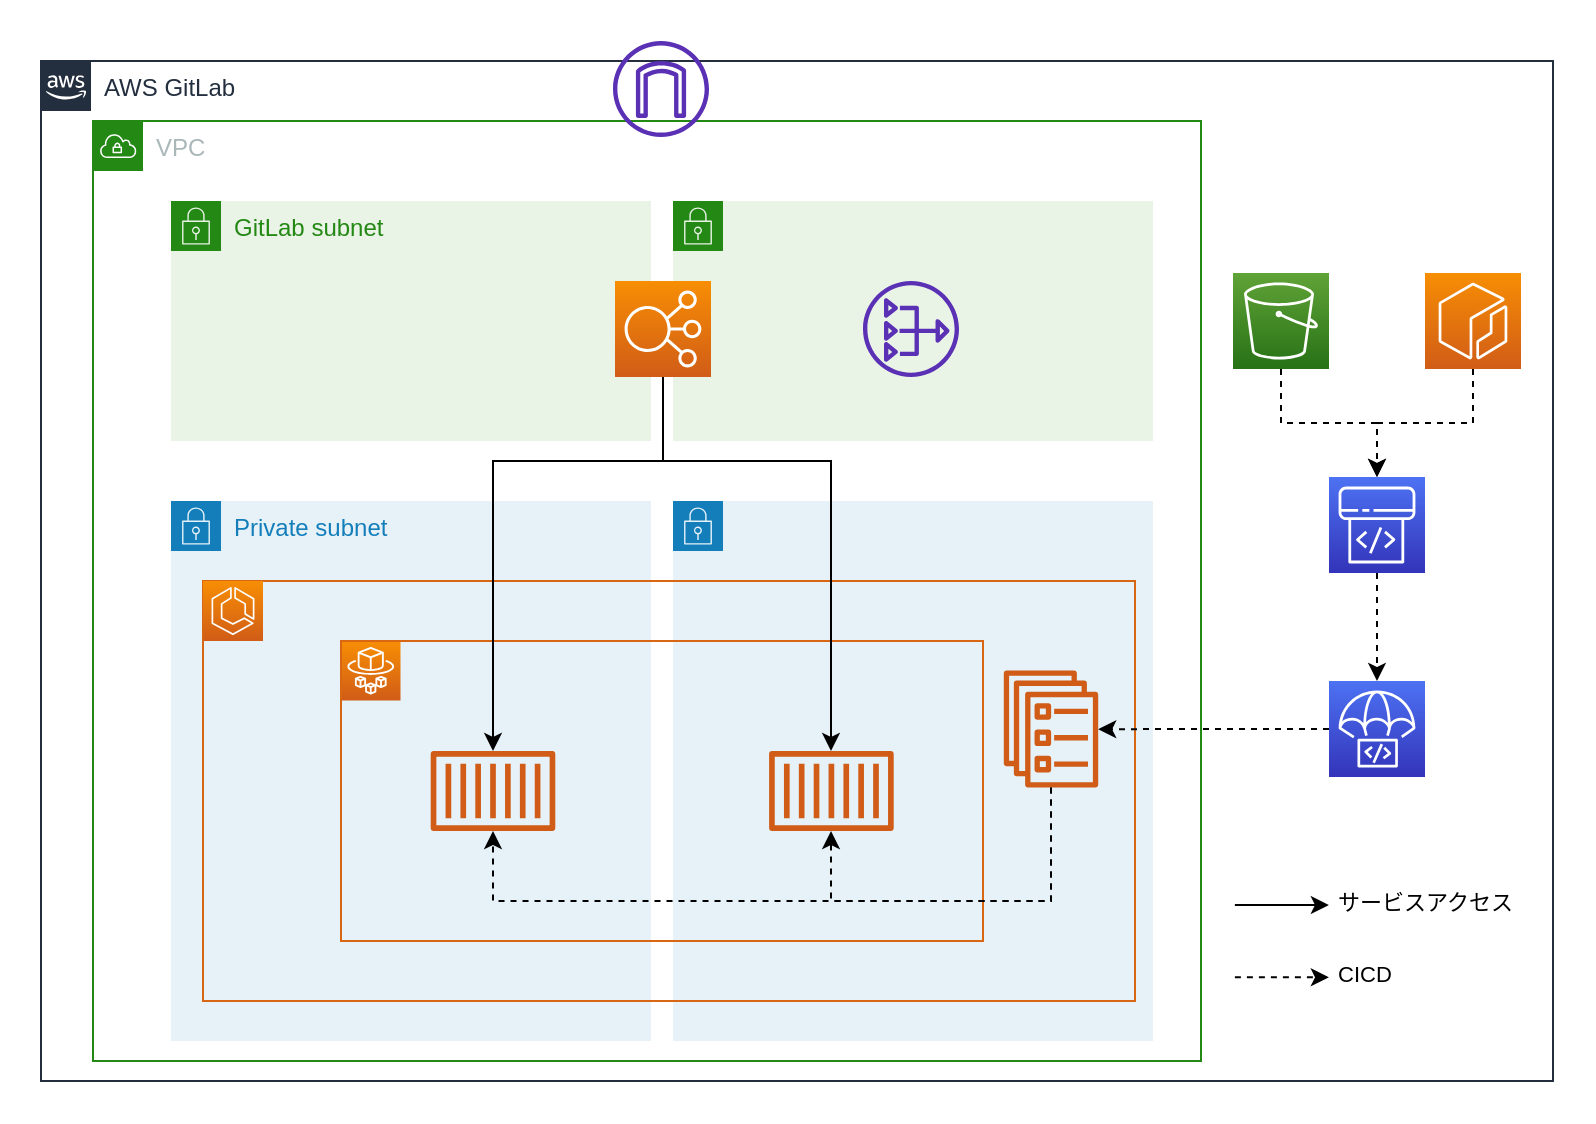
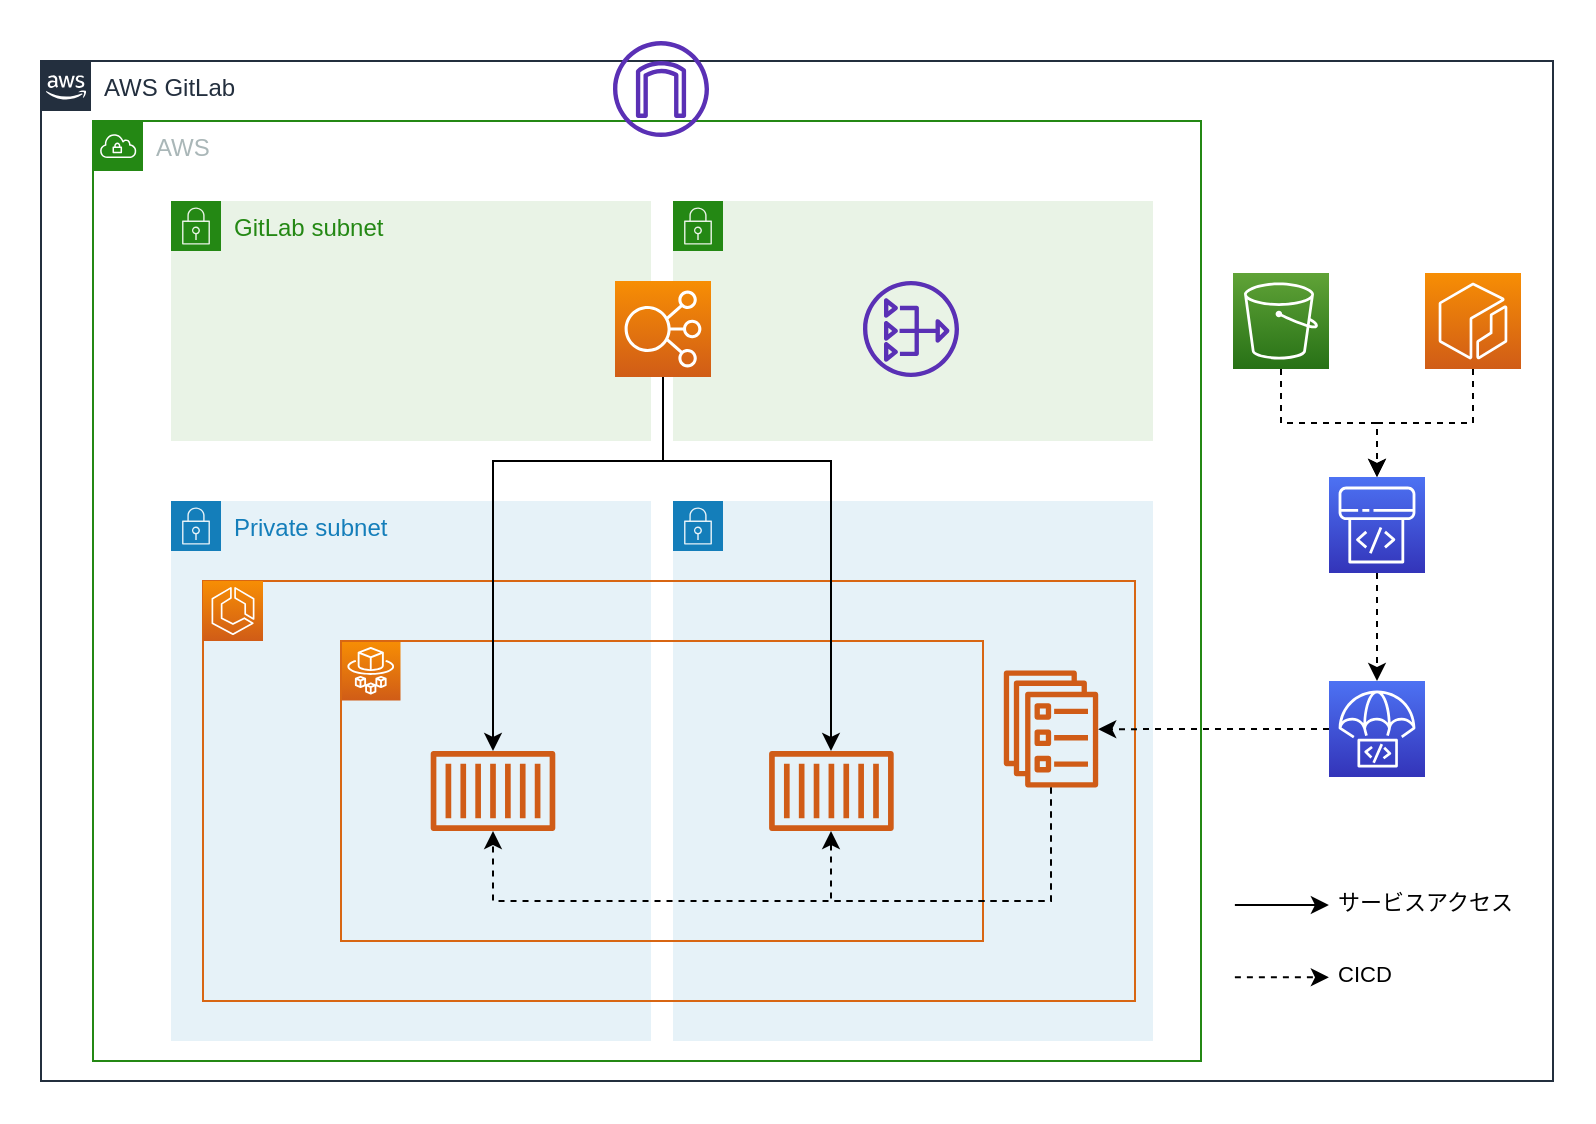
(177, 149) -> (177, 149)
